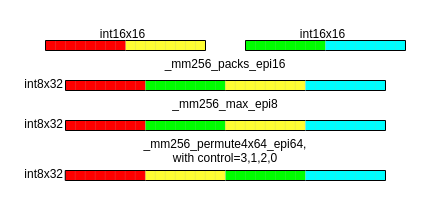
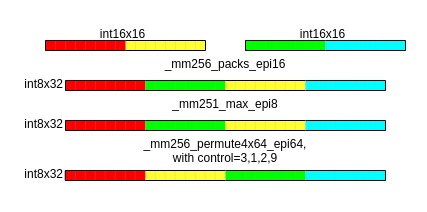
(226, 105) -> (226, 105)
(226, 159) -> (226, 159)
